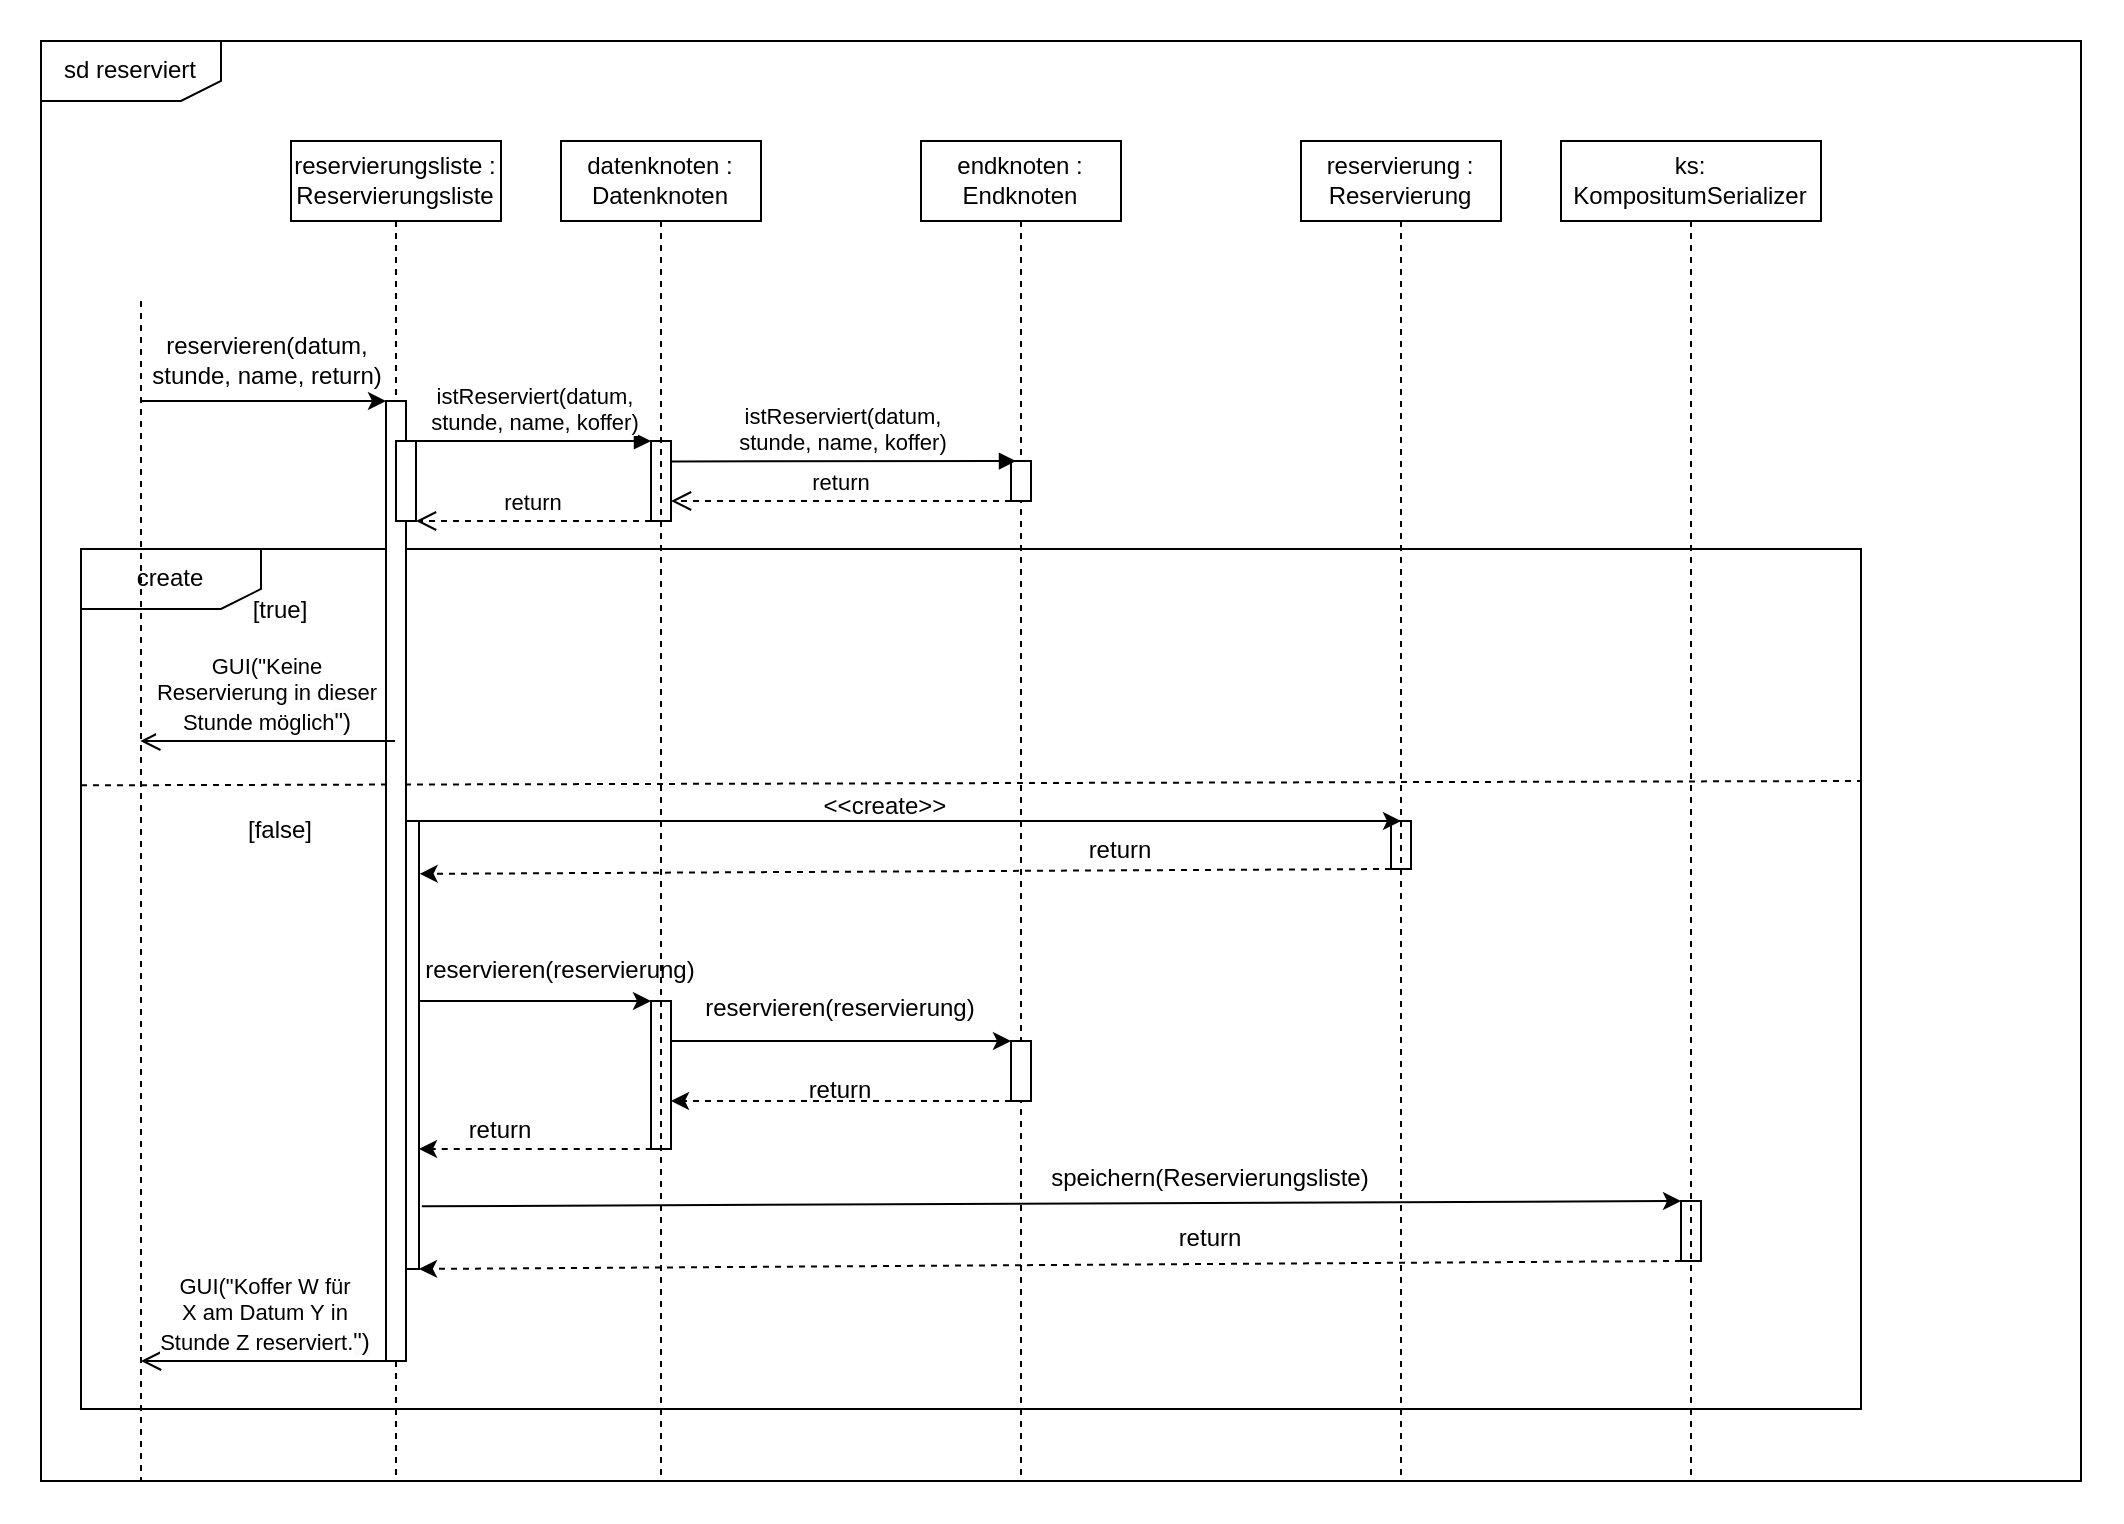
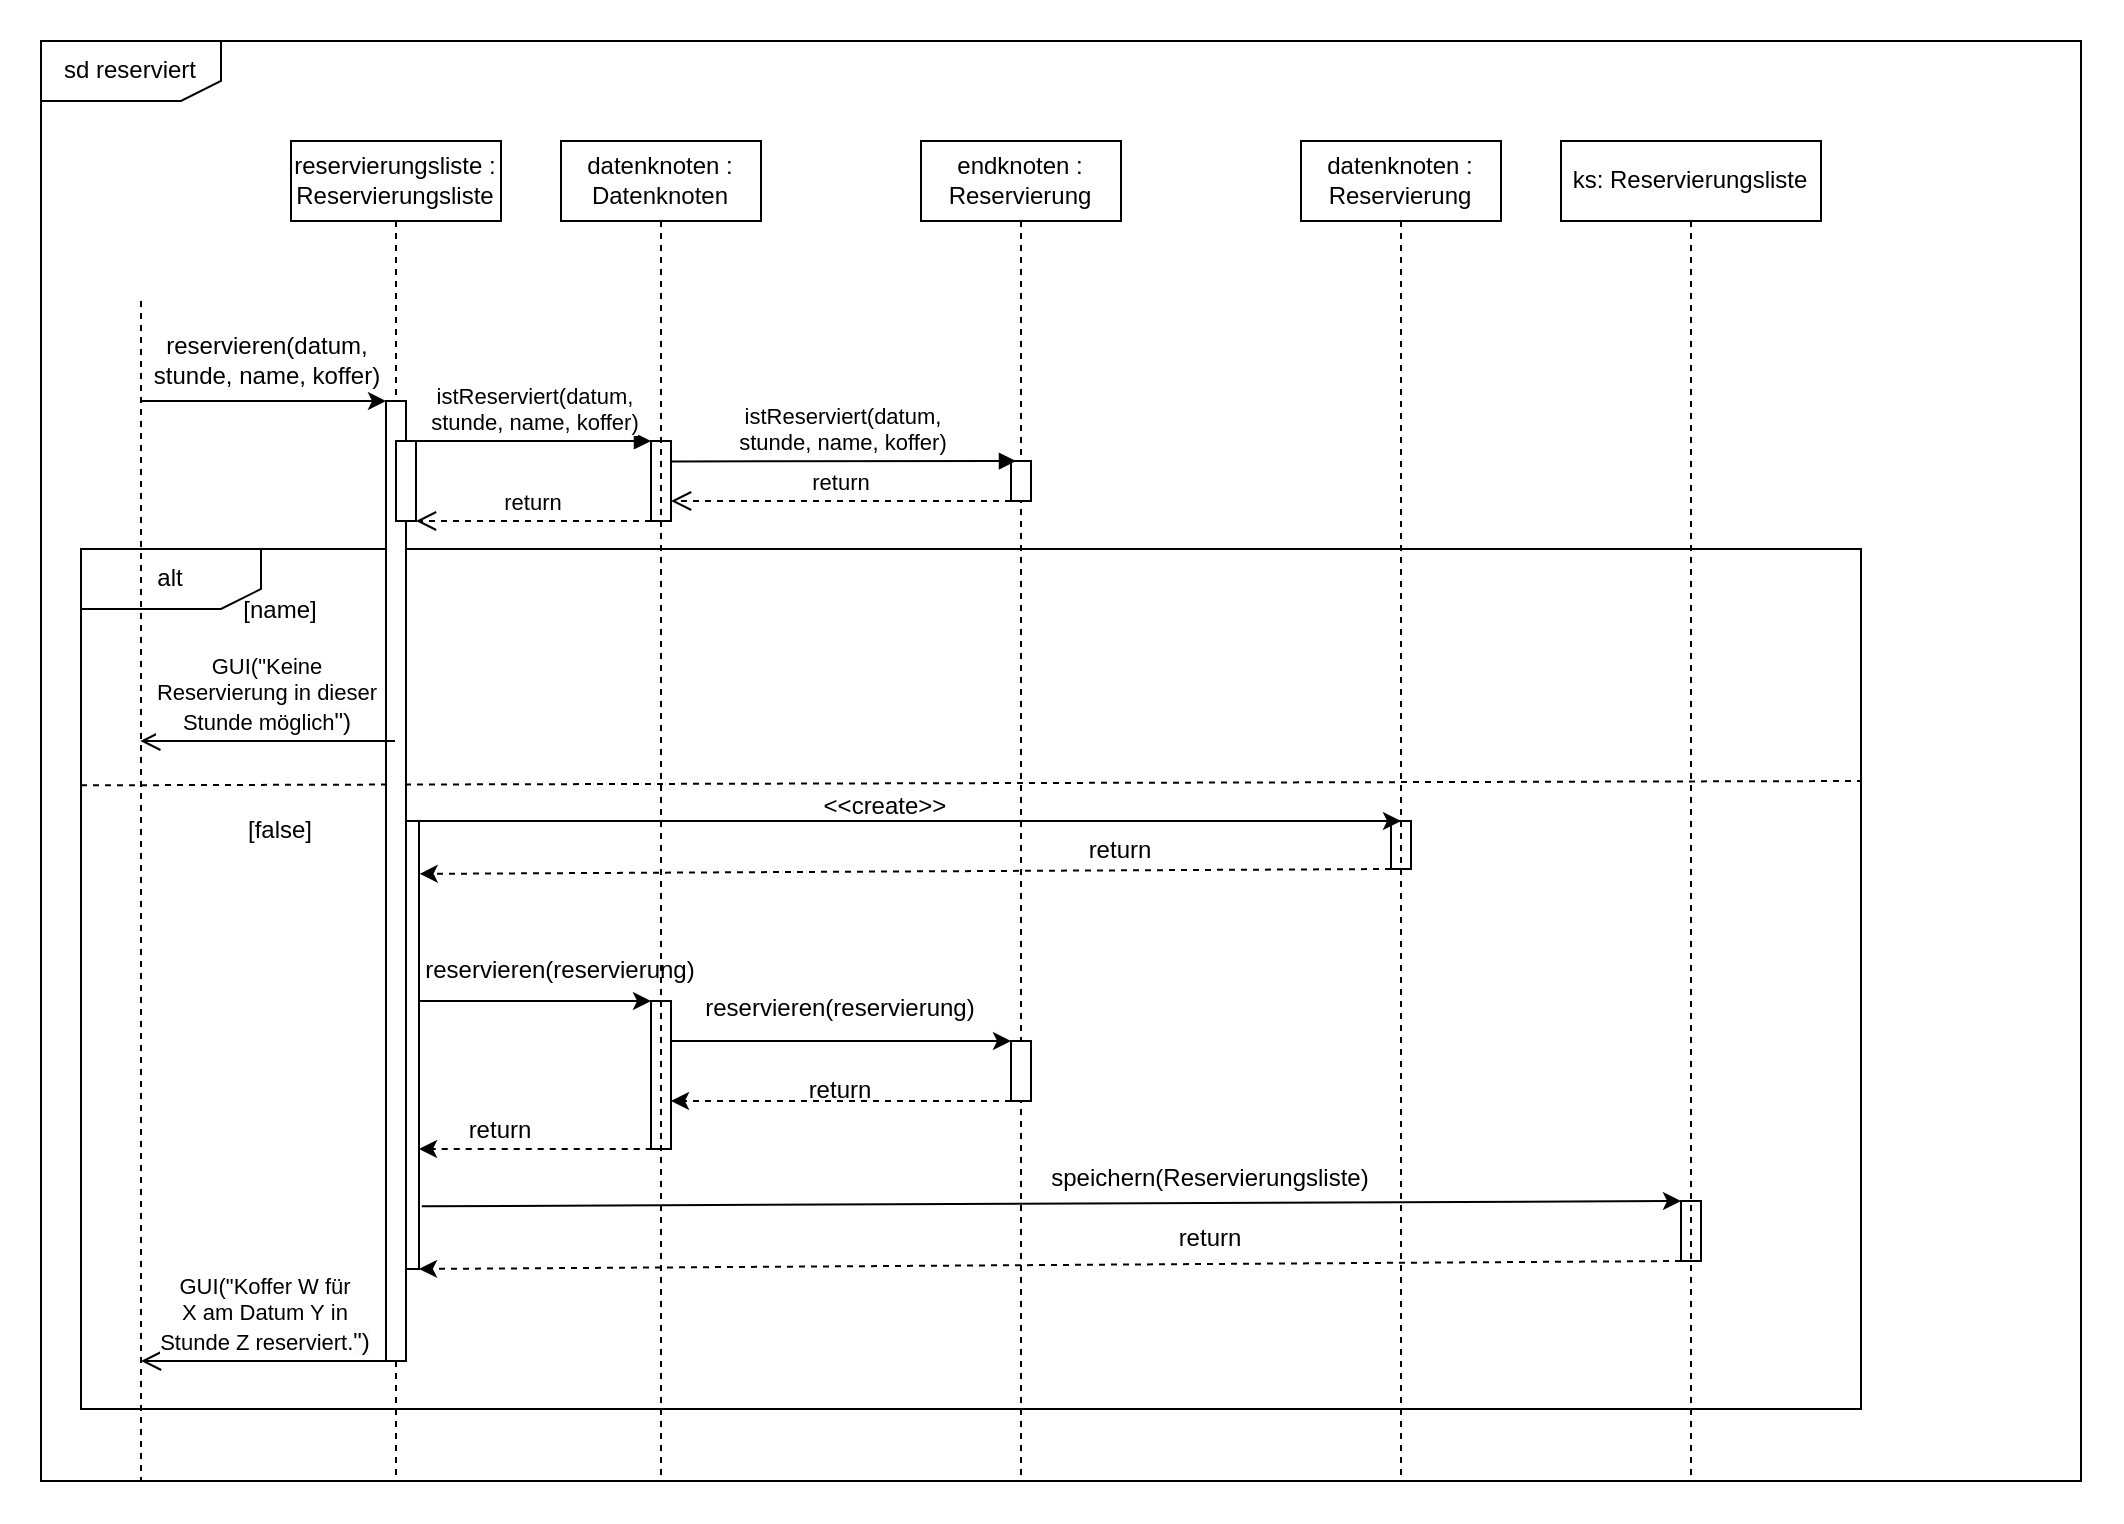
(1021, 181) -> (1021, 181)
(1401, 181) -> (1401, 181)
(1691, 181) -> (1691, 181)
(268, 361) -> (268, 361)
(171, 579) -> (171, 579)
(281, 611) -> (281, 611)
